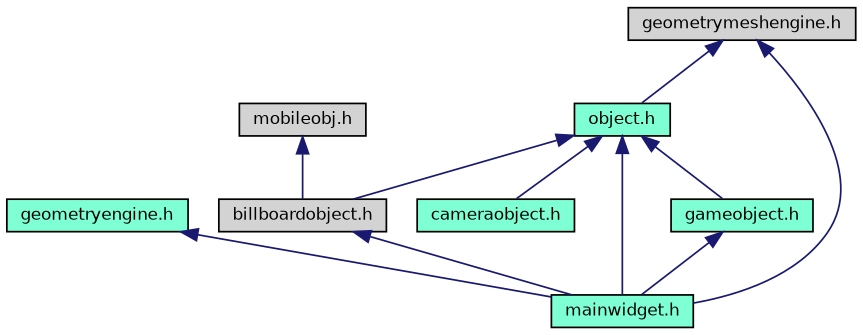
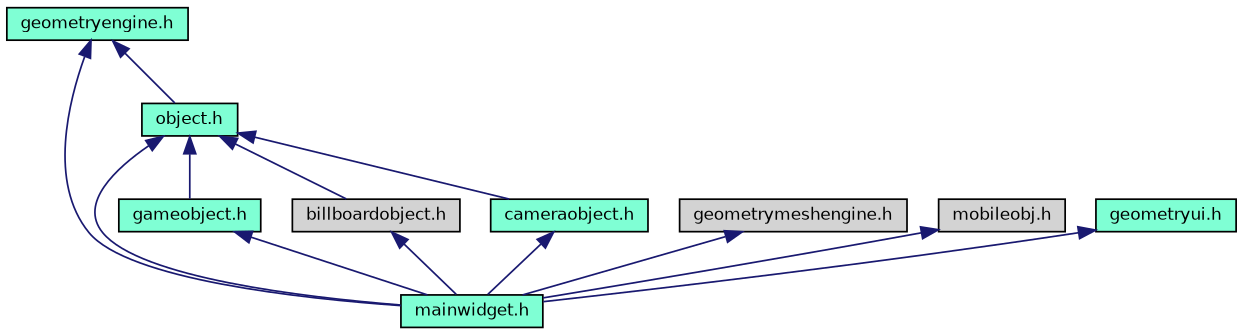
(675, 77) -> (150, 78)
(303, 176) -> (732, 266)
none -> (1166, 215)
none -> (514, 269)
